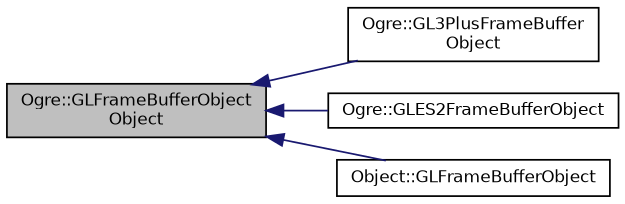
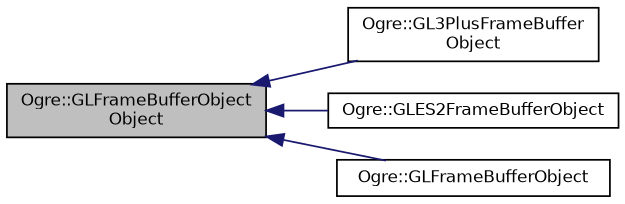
(473, 178) -> (473, 178)
